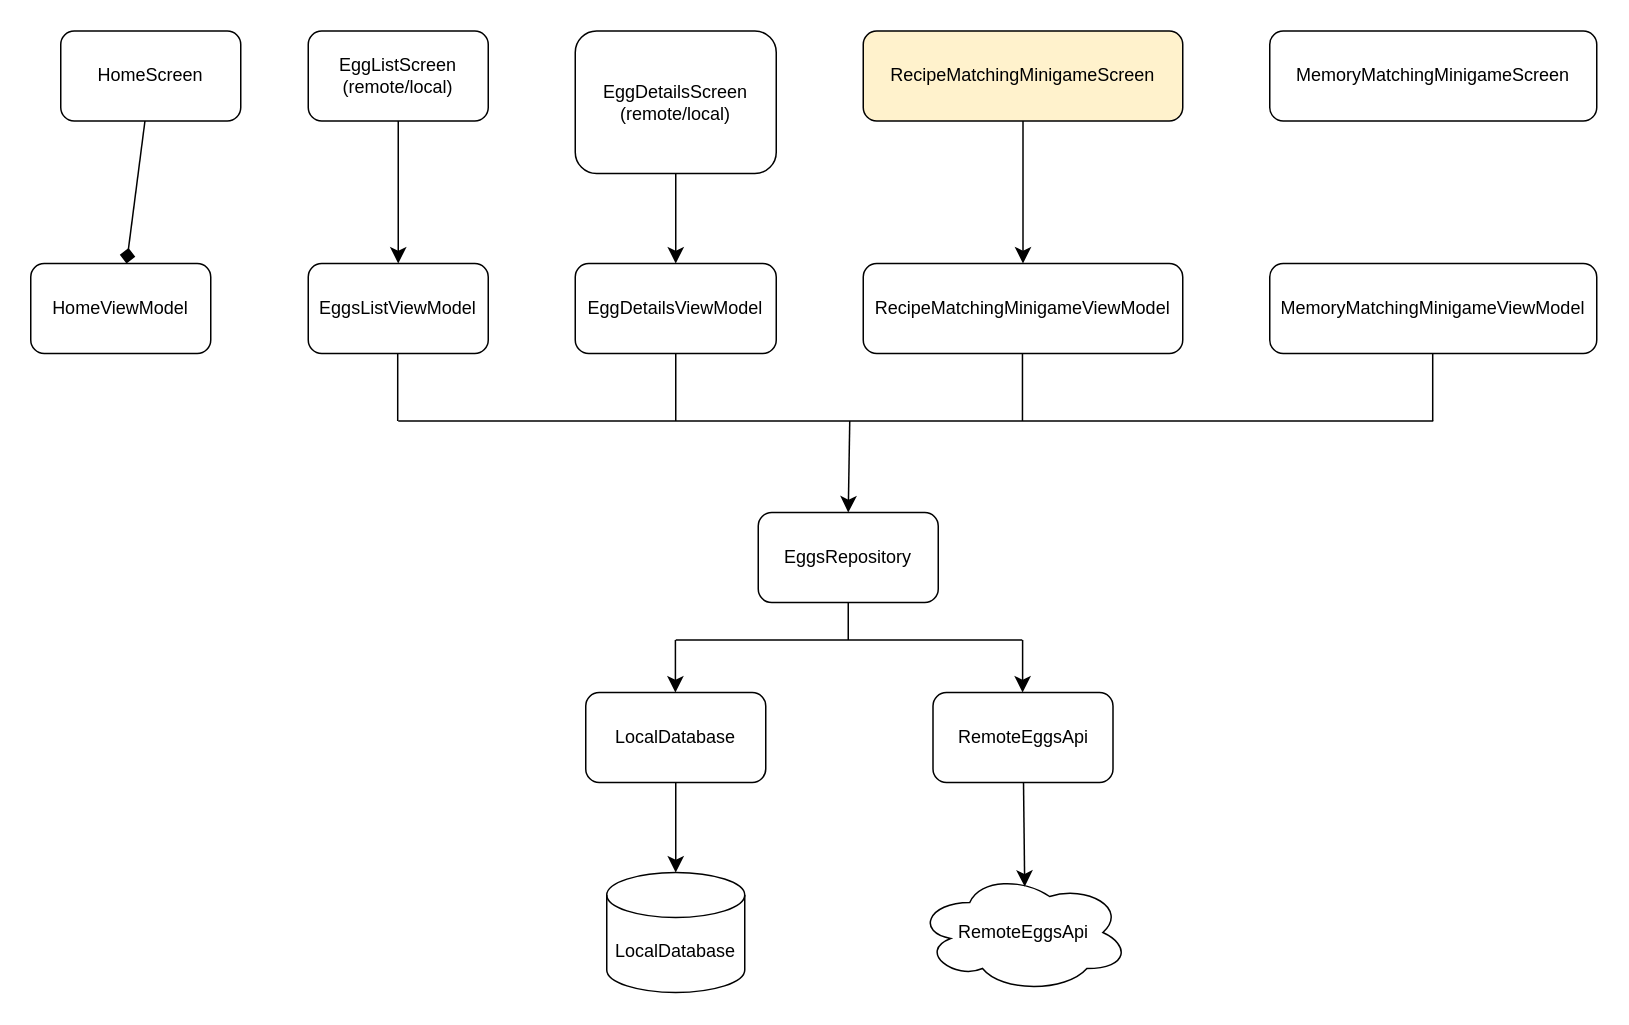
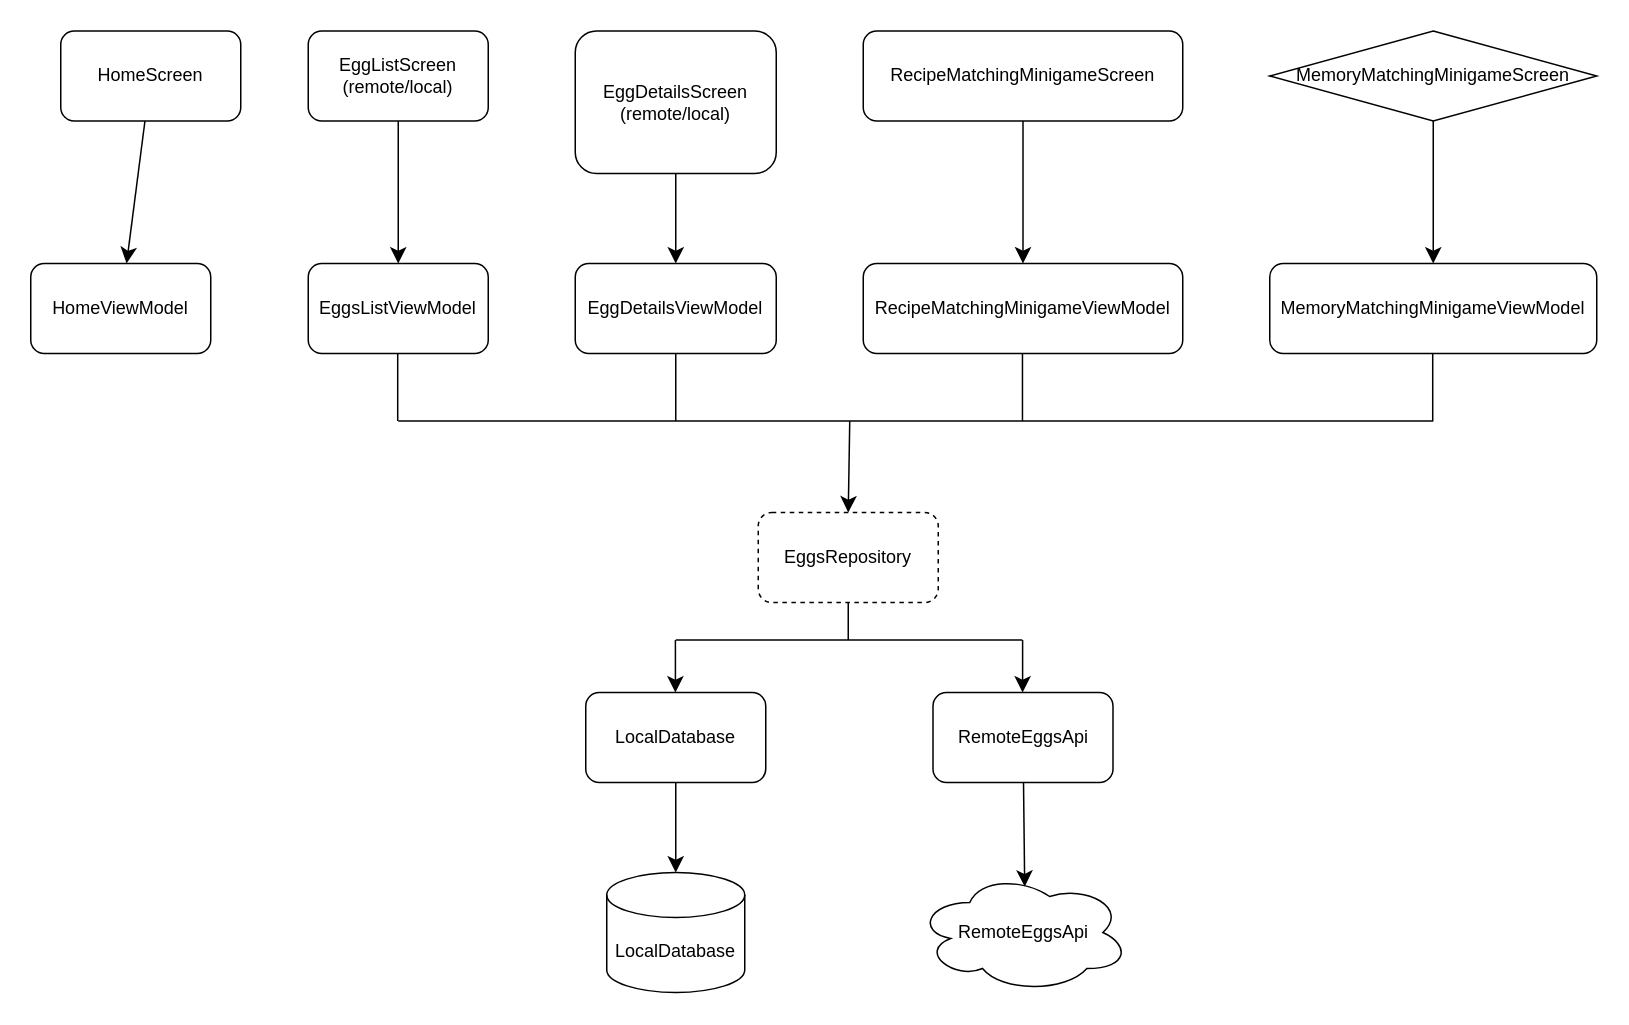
(1023, 76) -> (1023, 76)
(1433, 76) -> (1433, 76)
none -> (1433, 187)
(129, 248) -> (128, 249)
(848, 557) -> (848, 557)
